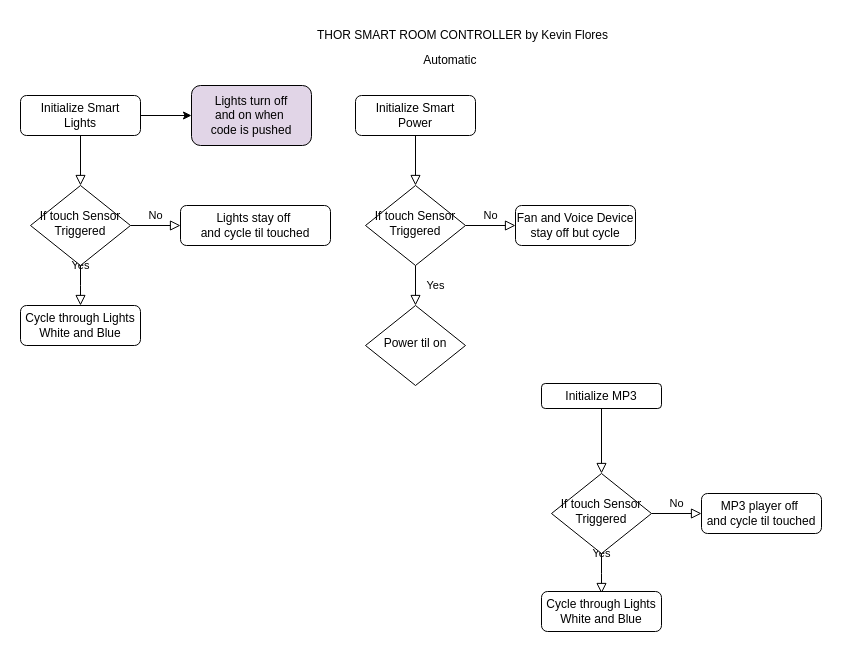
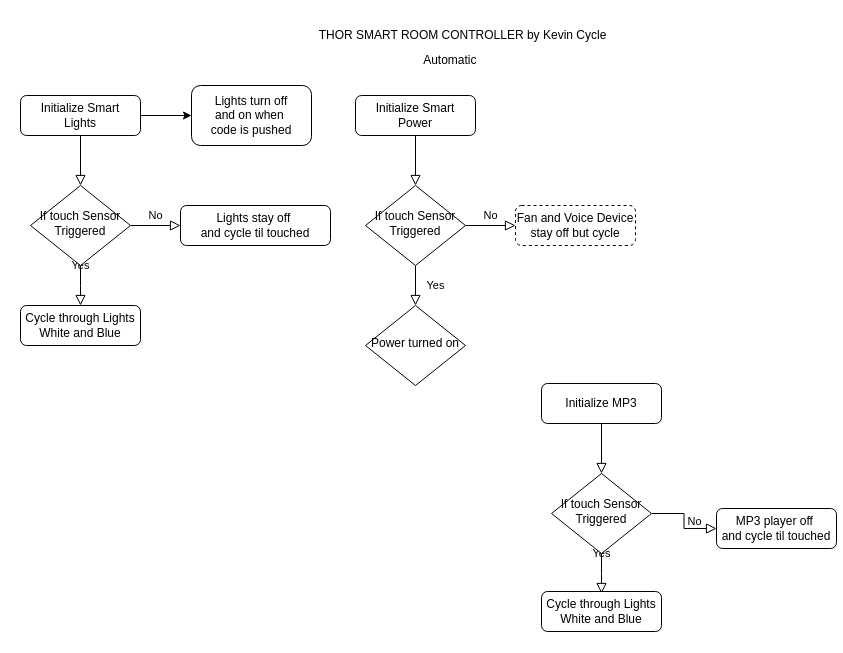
(463, 36) -> (463, 36)
(252, 116) -> (252, 116)
(576, 226) -> (576, 226)
(416, 344) -> (416, 344)
(602, 396) -> (602, 404)
(762, 514) -> (777, 529)
